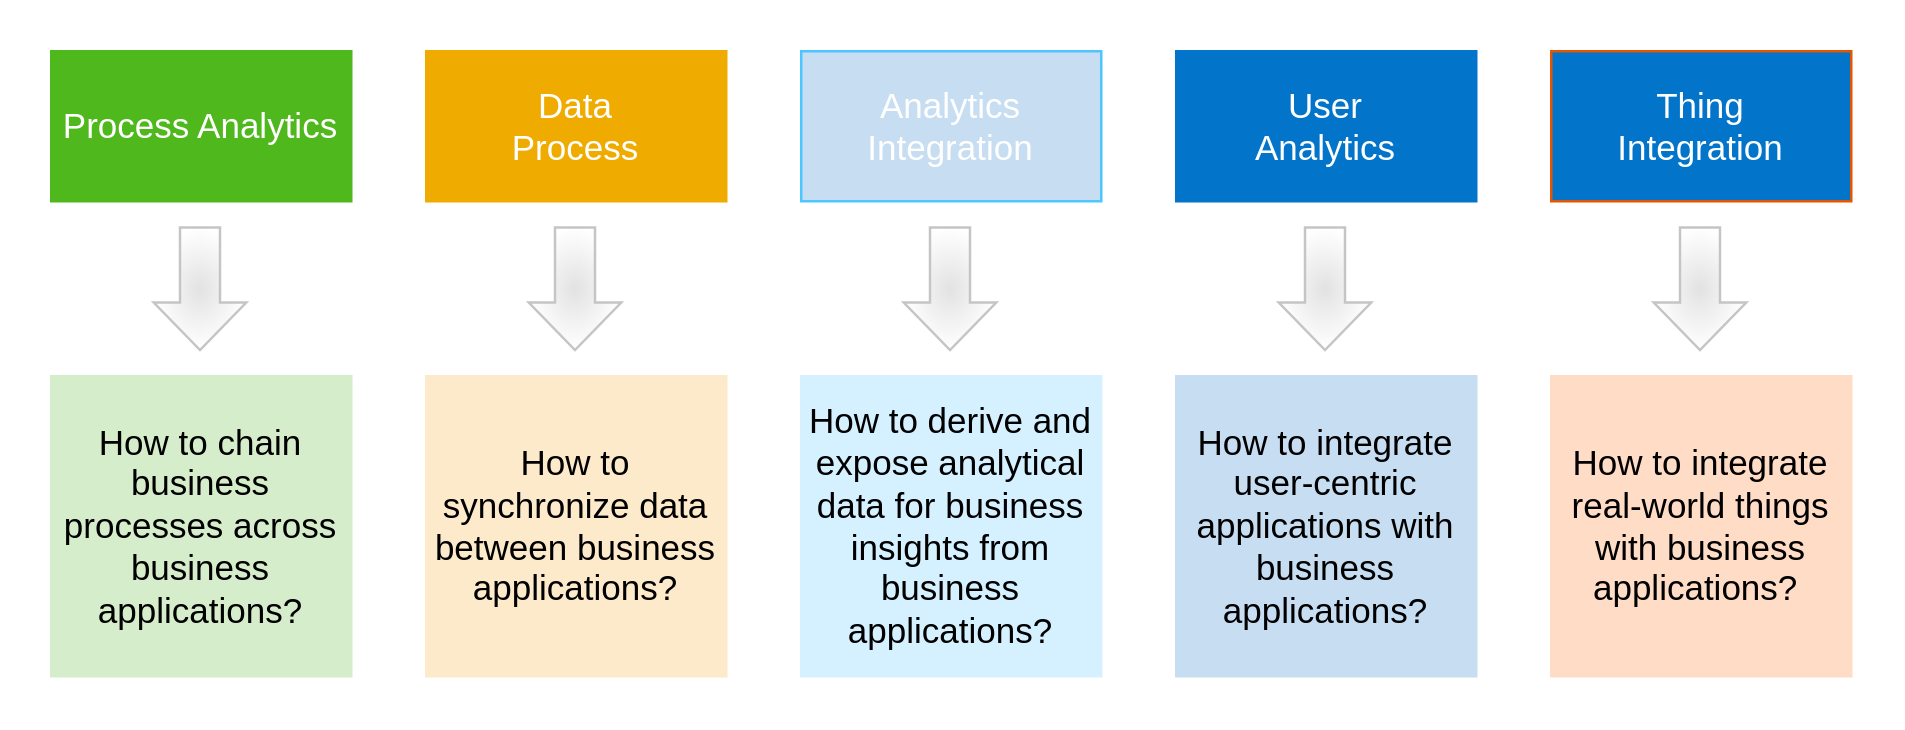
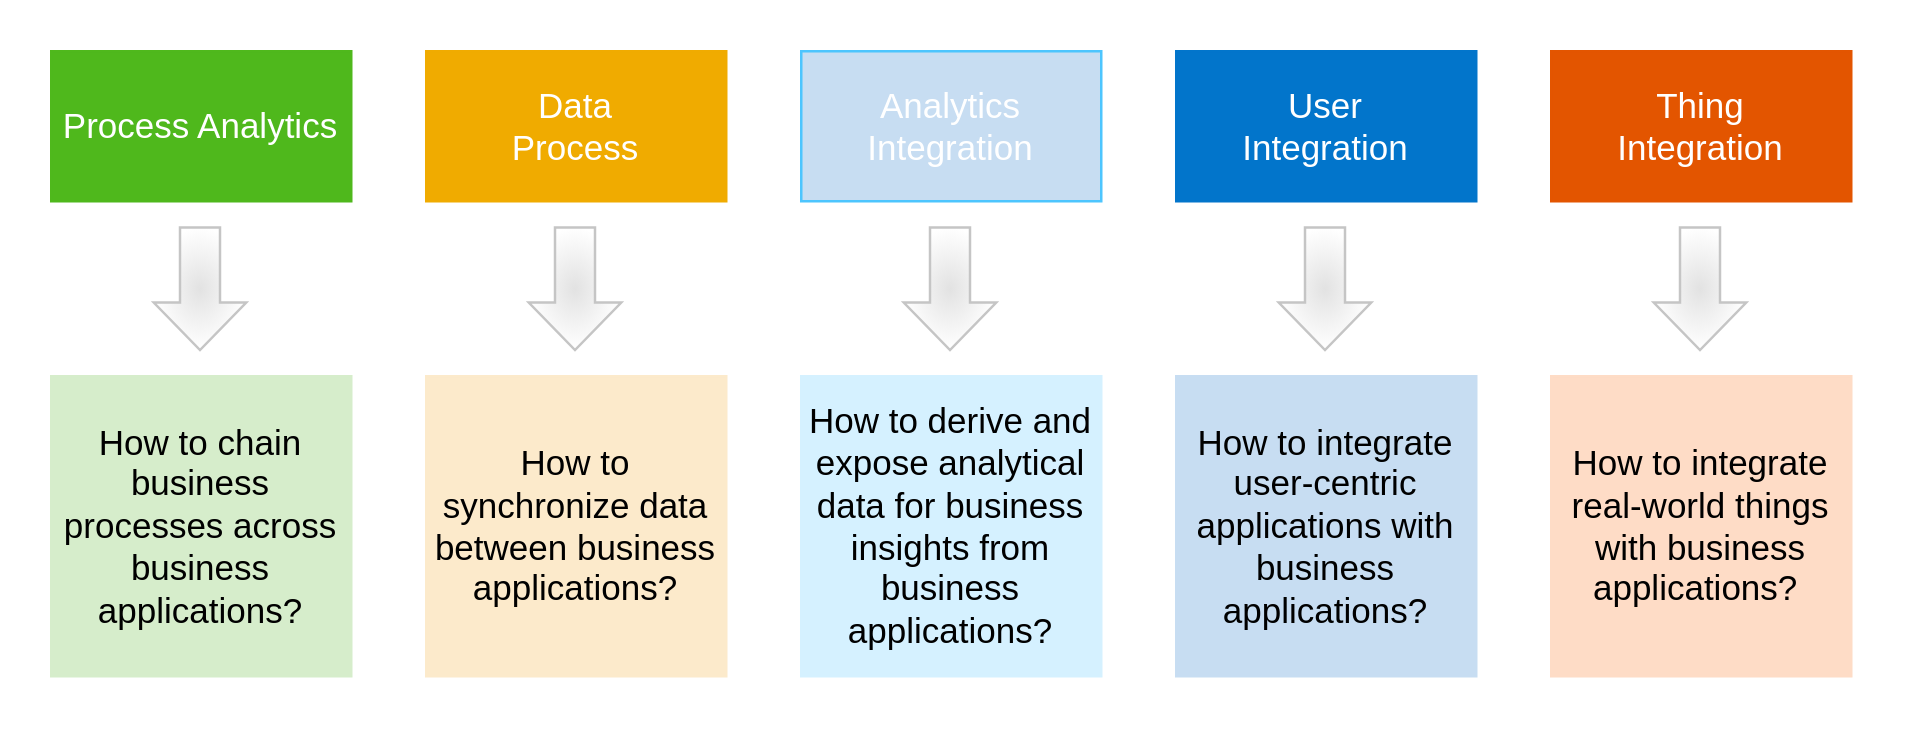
(1326, 126) -> (1326, 126)
(1701, 126) -> (1701, 126)
